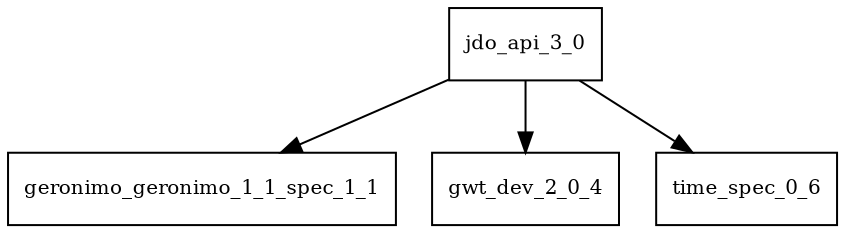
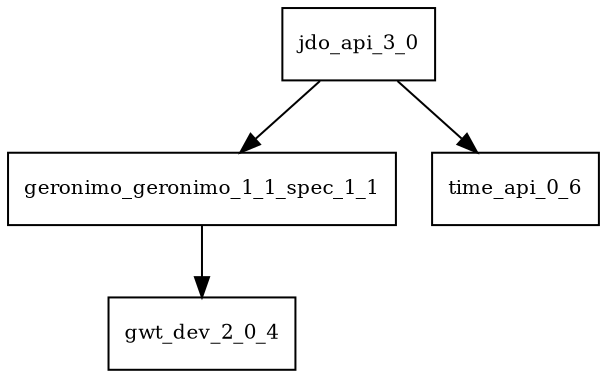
(526, 107) -> (202, 251)
(747, 189) -> (515, 189)
